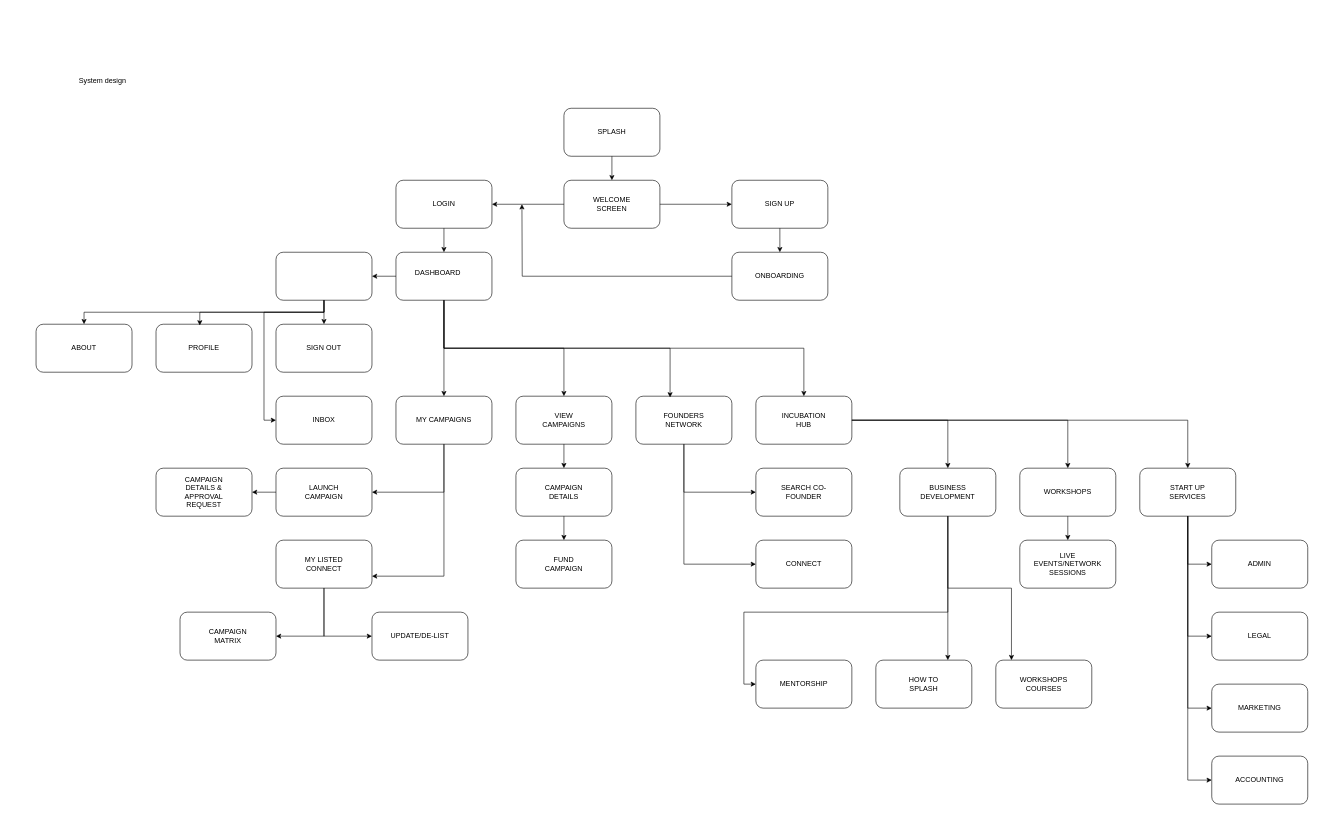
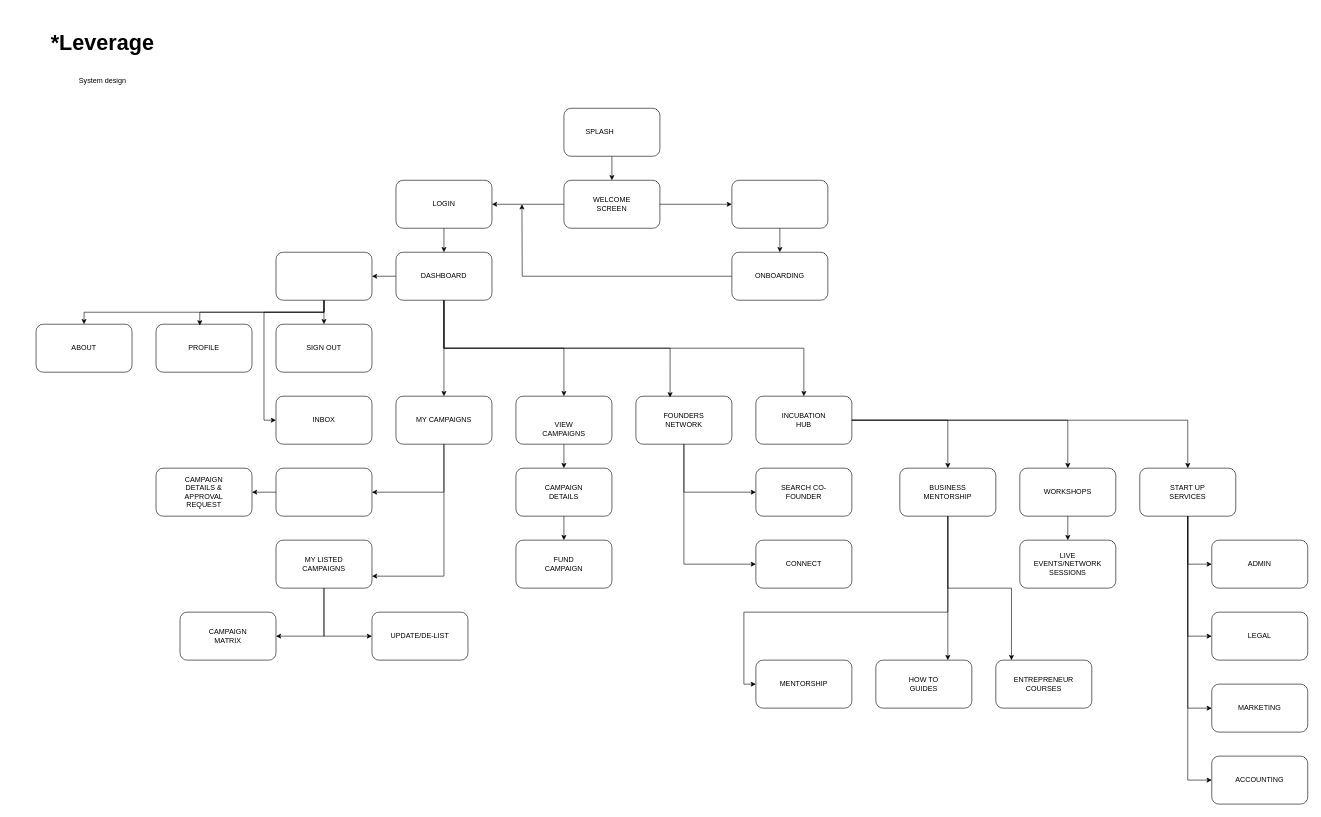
none -> (102, 42)
(612, 132) -> (600, 132)
(780, 204) -> none
(438, 273) -> (444, 276)
(564, 420) -> (564, 429)
(324, 492) -> none
(948, 492) -> (948, 492)
(324, 564) -> (324, 564)
(924, 684) -> (924, 684)
(1044, 684) -> (1044, 684)
